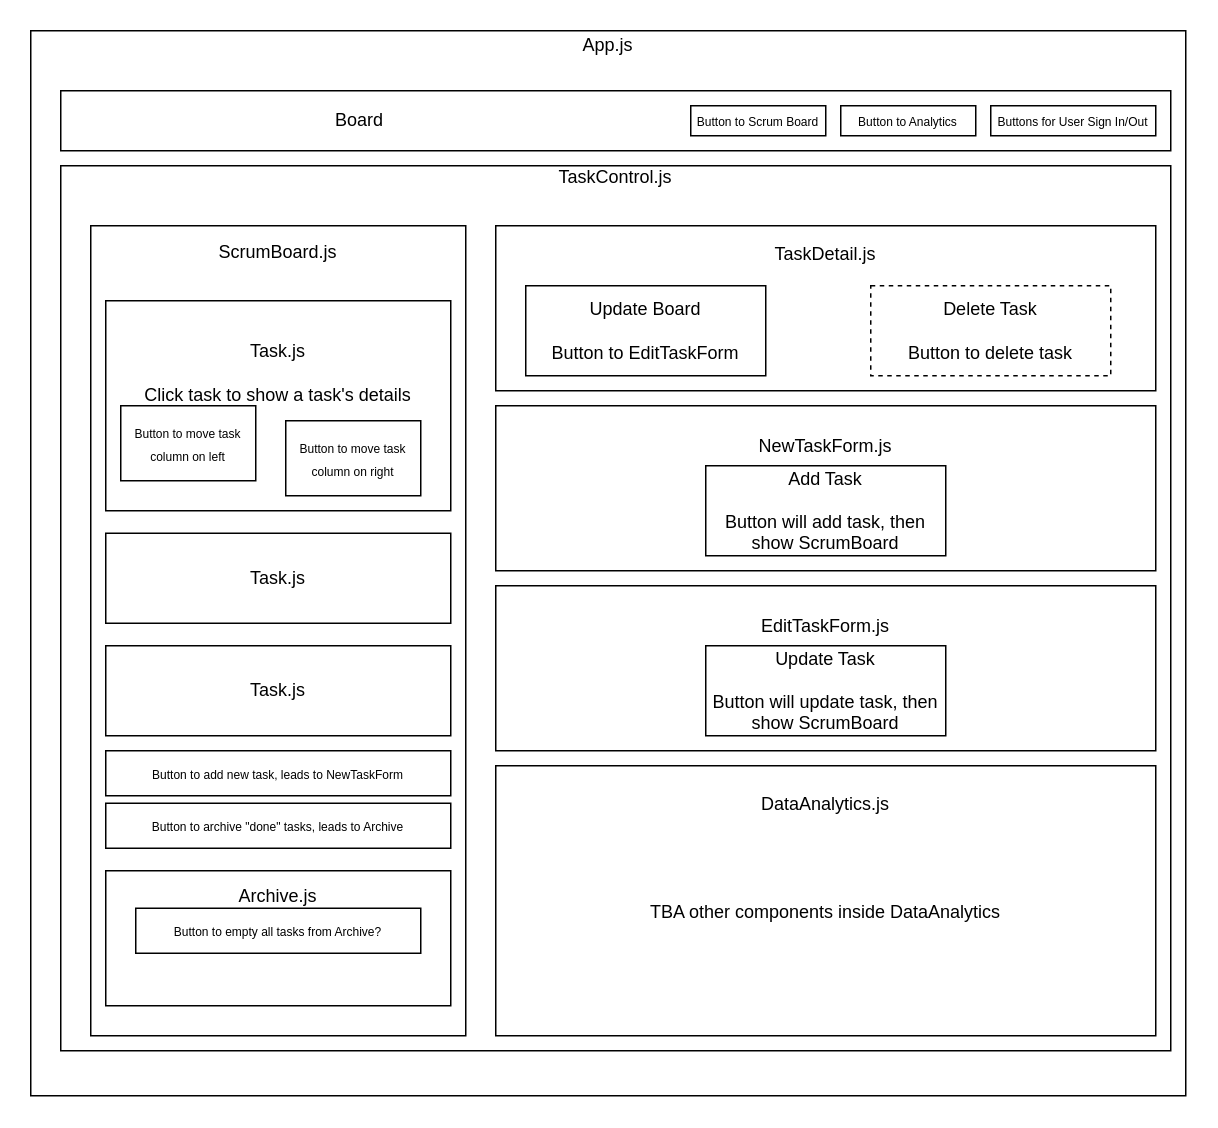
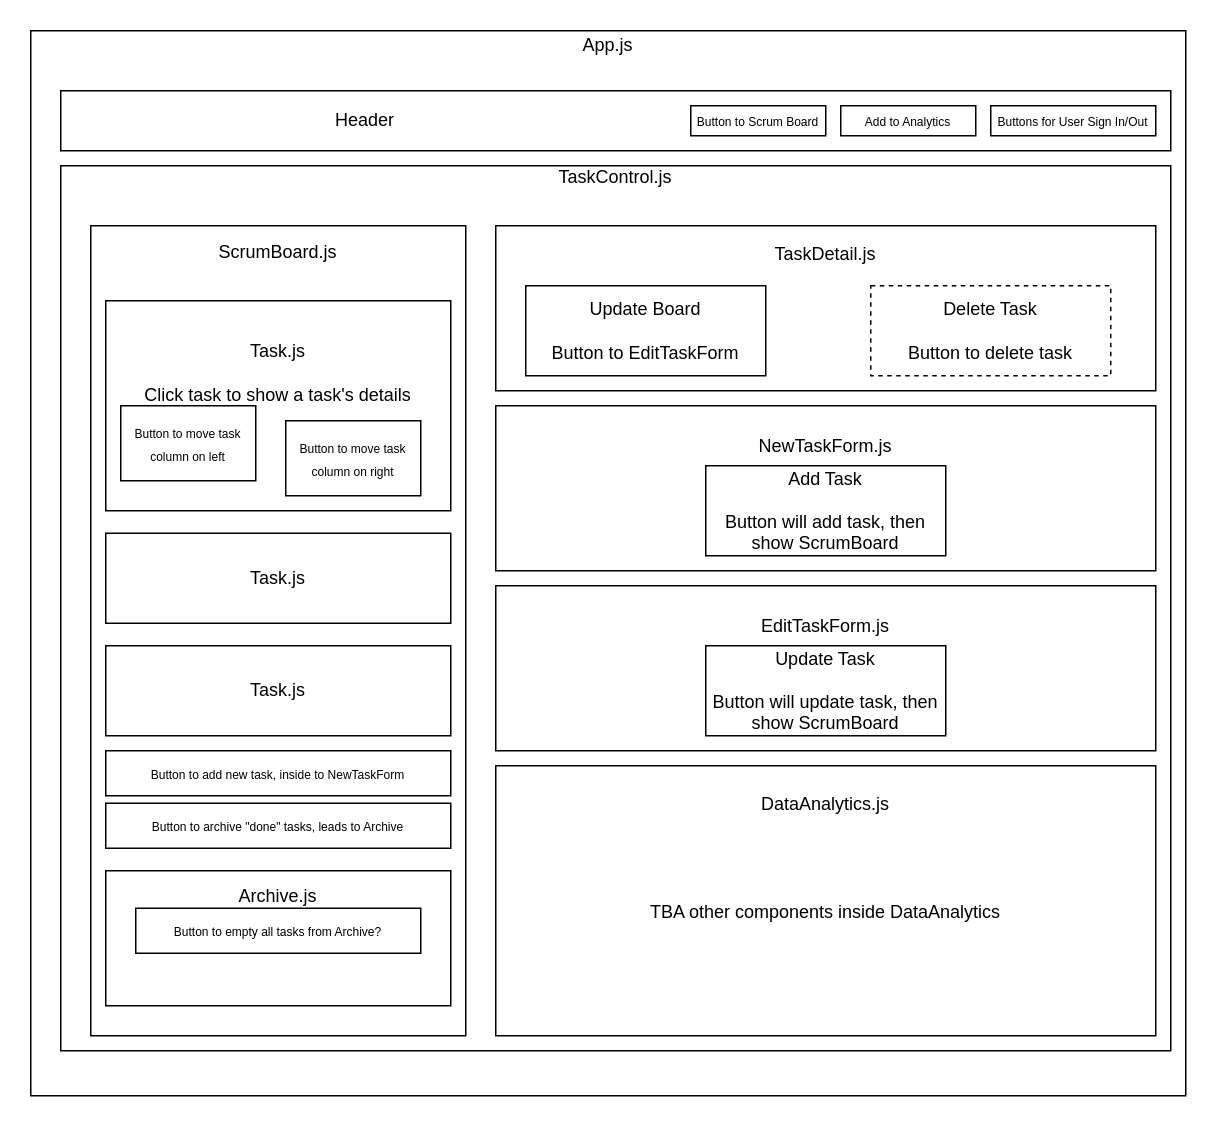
(616, 121) -> (616, 121)
(908, 121) -> (908, 121)
(278, 773) -> (278, 773)
